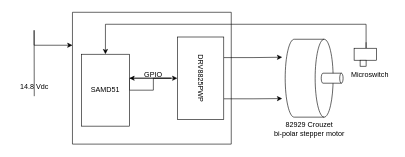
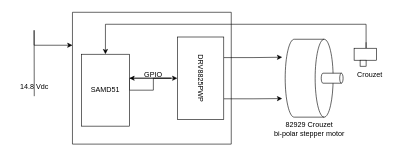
(370, 75) -> (370, 75)
